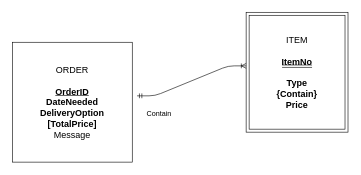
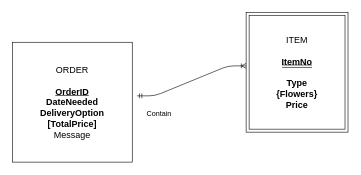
(297, 72) -> (297, 72)
